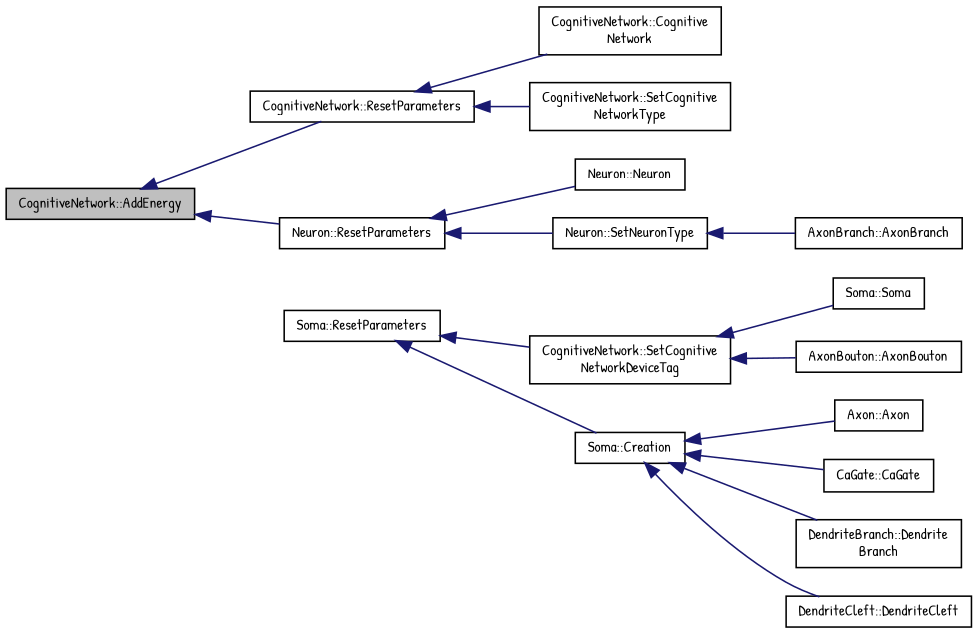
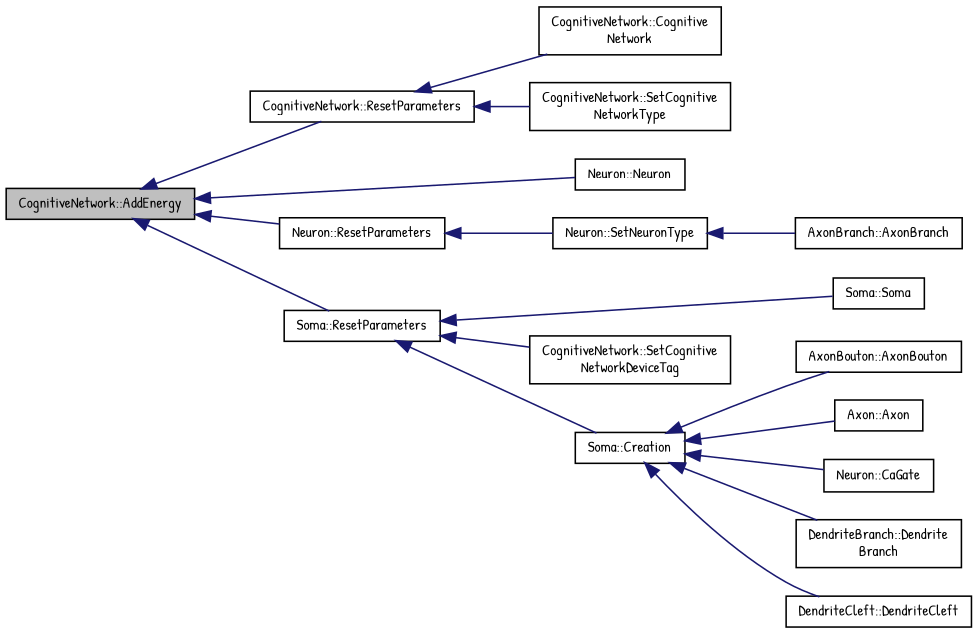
(510, 201) -> (393, 188)
none -> (238, 268)
(783, 319) -> (645, 308)
(771, 358) -> (754, 398)
(879, 476) -> (879, 476)
